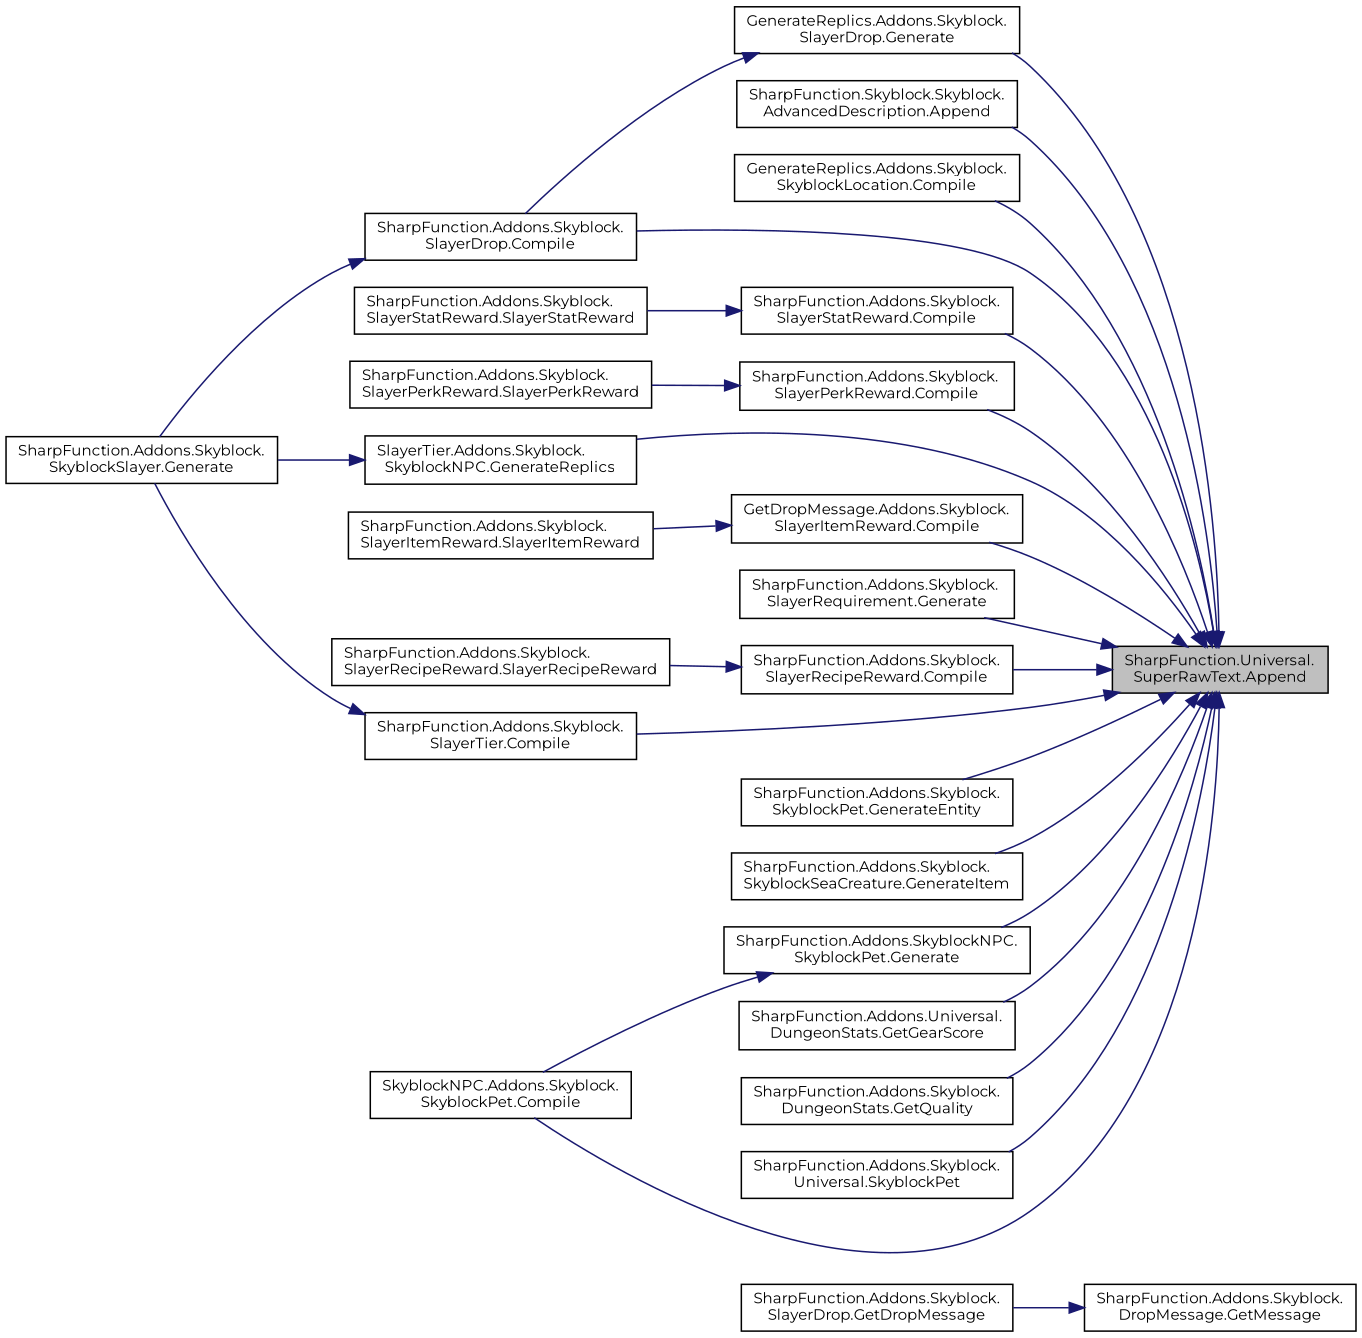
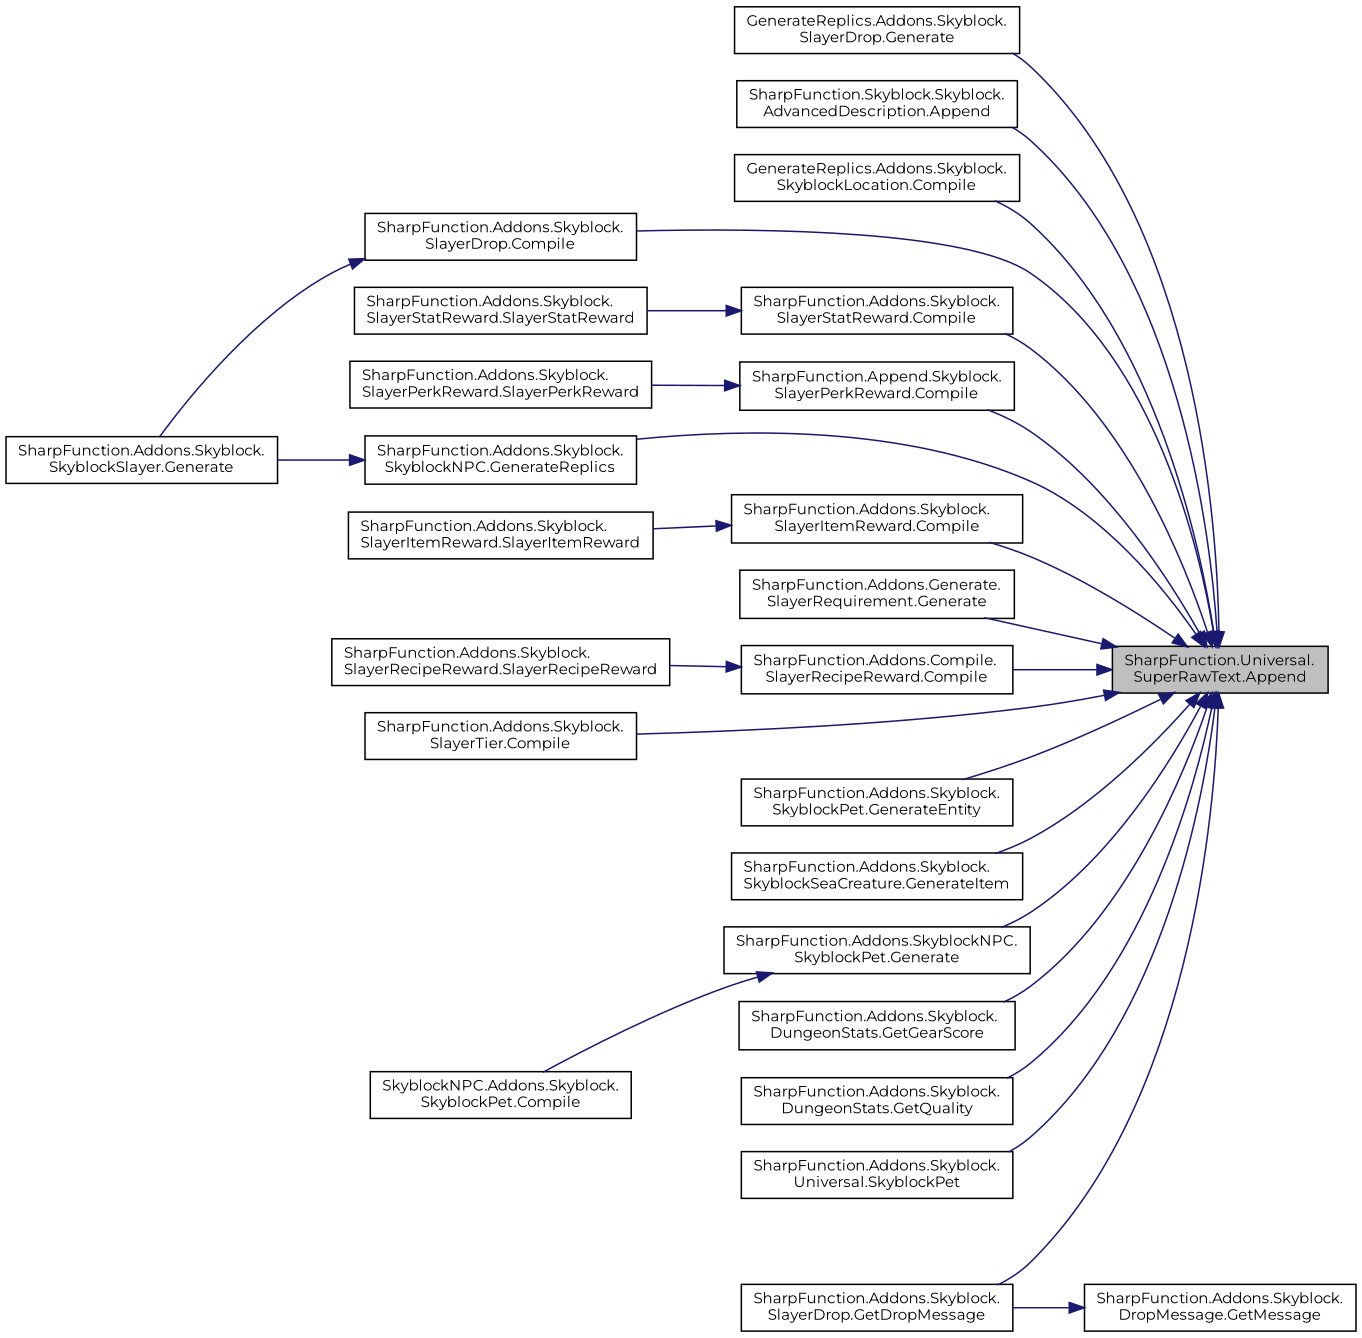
(628, 126) -> none
(877, 386) -> (877, 386)
(501, 460) -> (501, 460)
(877, 519) -> (877, 519)
(877, 594) -> (877, 594)
(237, 610) -> none
(877, 670) -> (877, 670)
(877, 1026) -> (877, 1026)
(1038, 1204) -> (1166, 1022)
